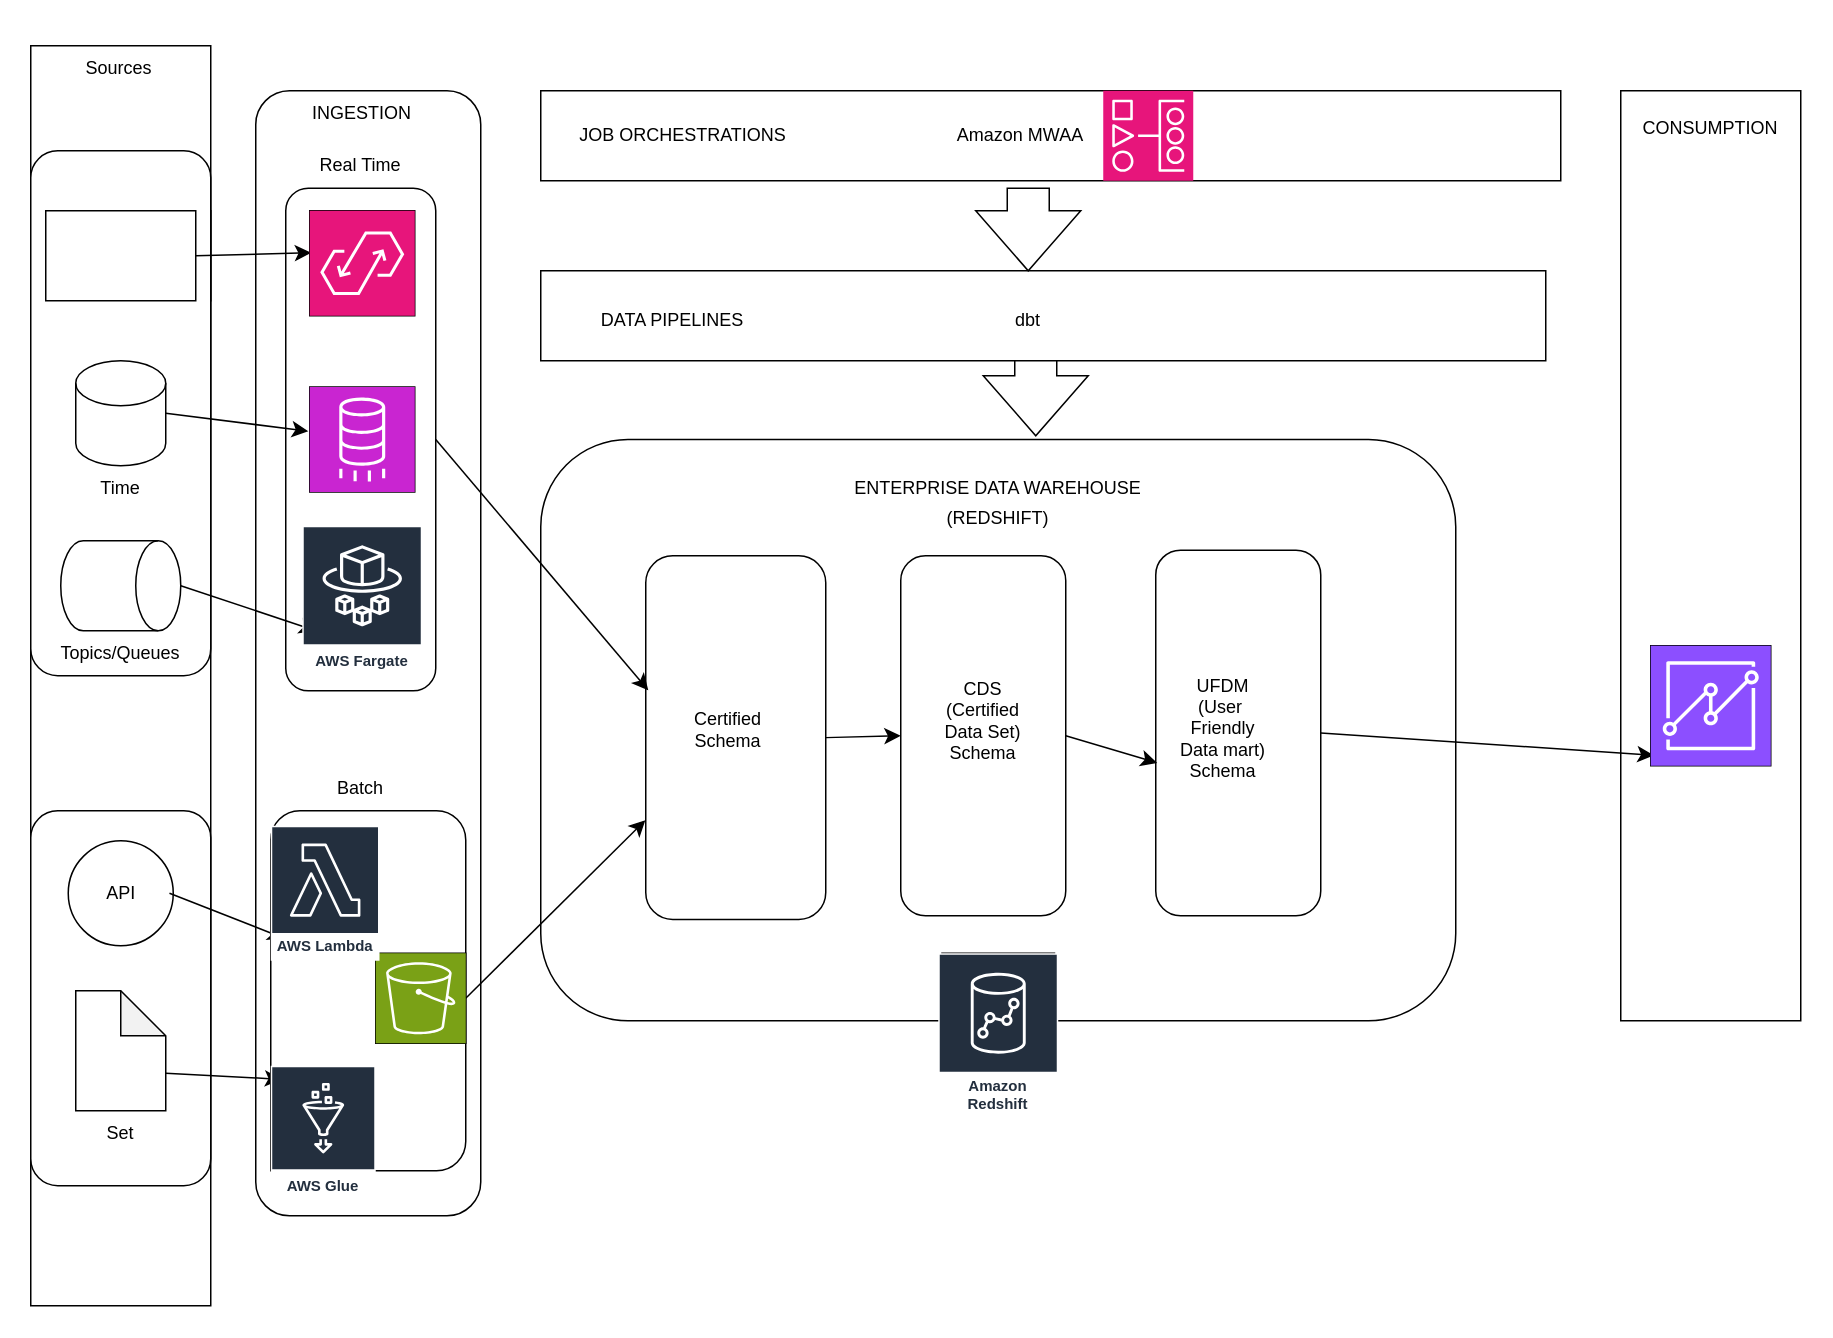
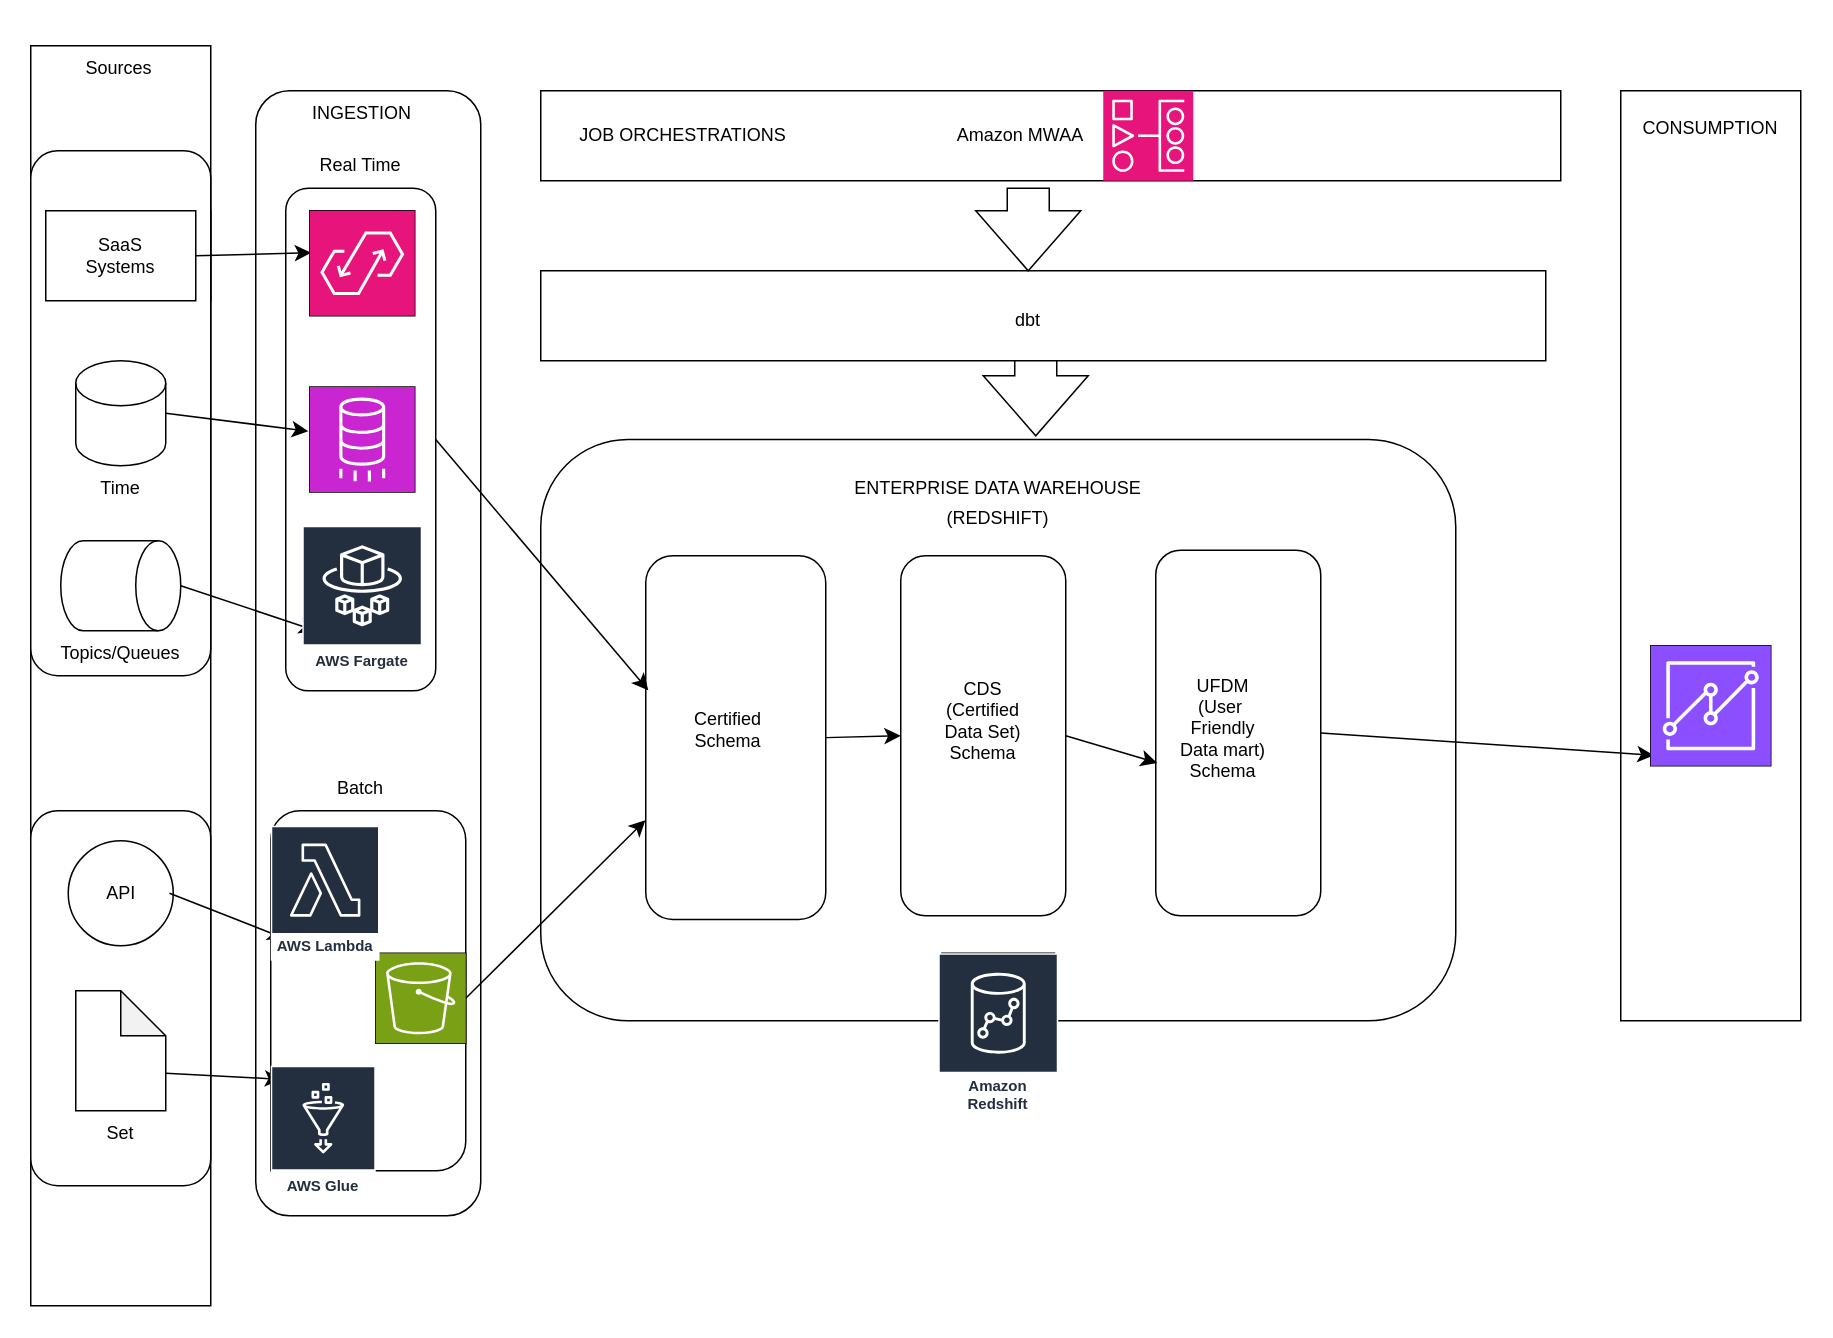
none -> (121, 256)
(673, 320) -> none
